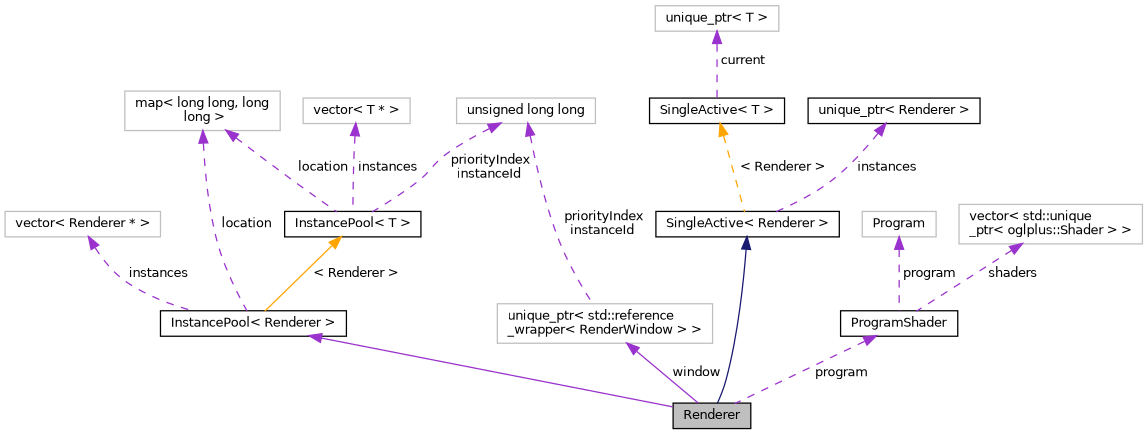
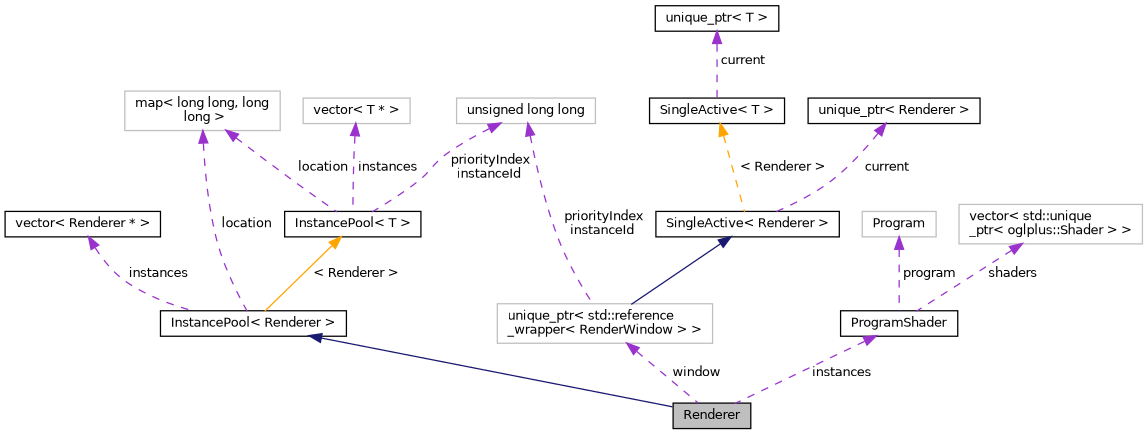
(717, 18) -> (717, 18)
(885, 167) -> (885, 167)
(83, 224) -> (83, 224)
(737, 328) -> (676, 274)
(497, 372) -> (497, 372)
(840, 373) -> (840, 373)
(668, 377) -> (668, 377)
